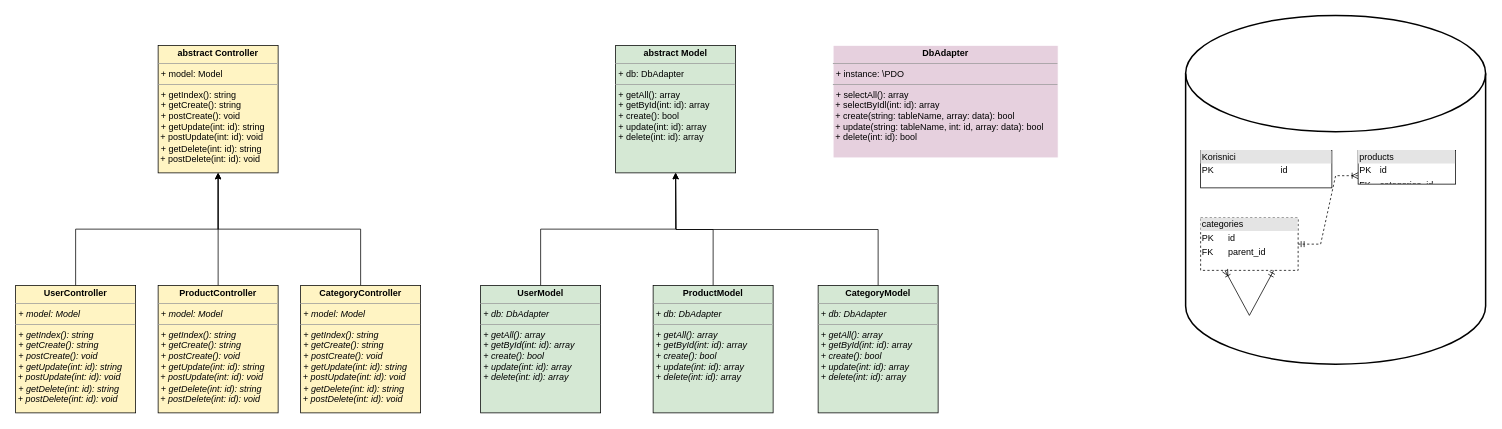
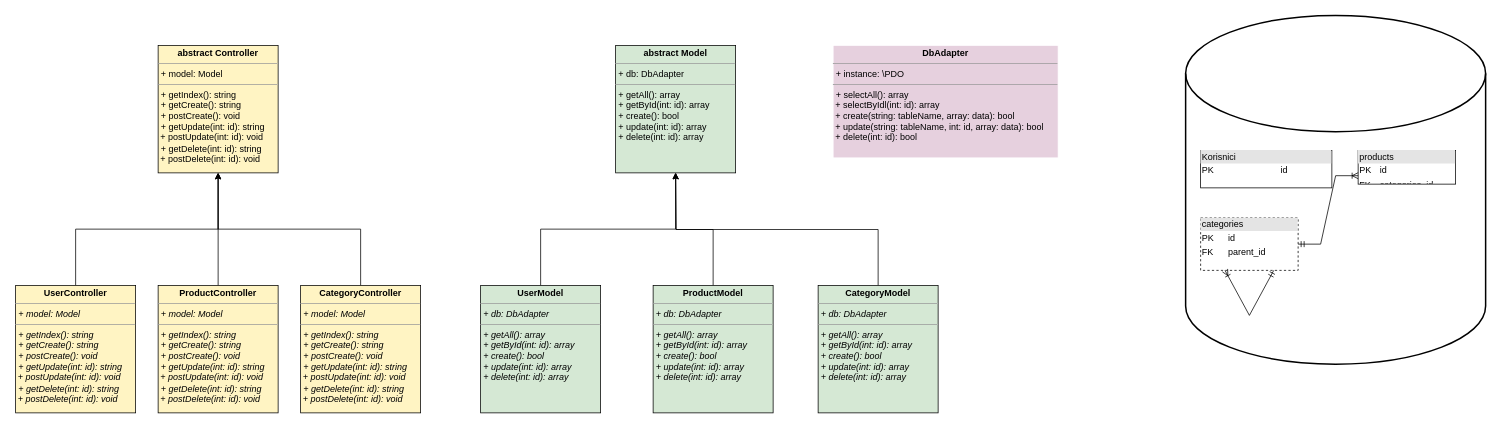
(1328, 209) -> (1328, 209)
